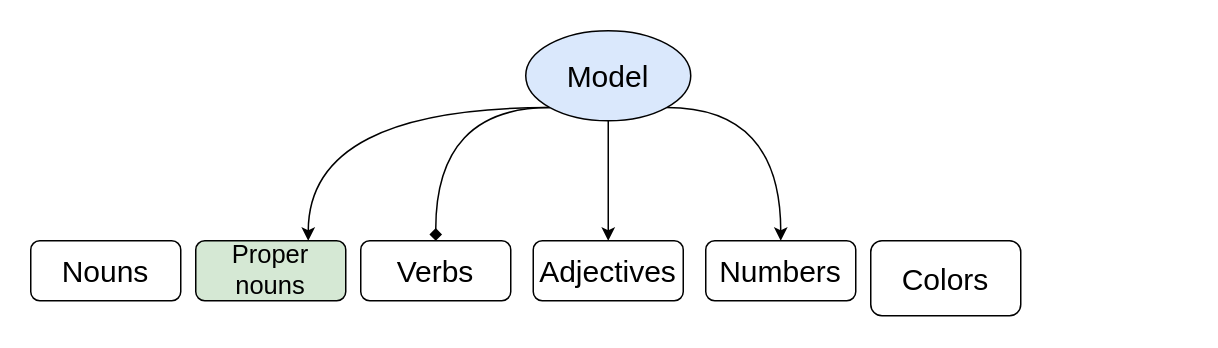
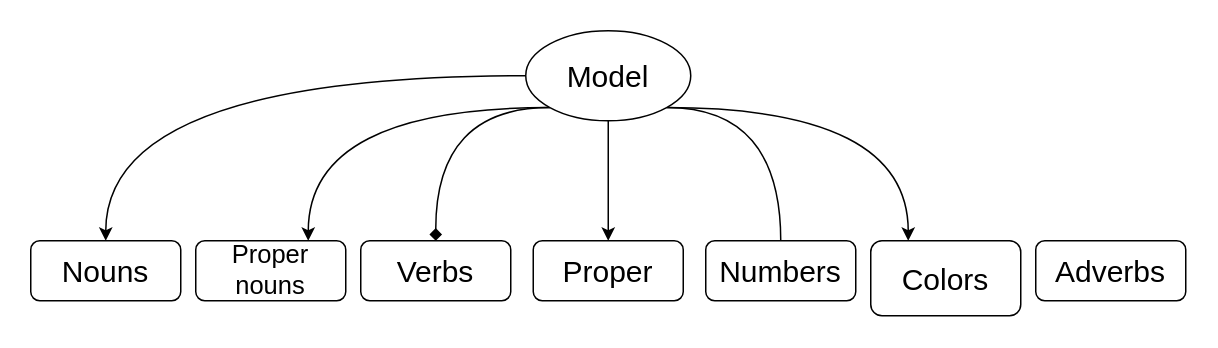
(608, 76) -> (608, 76)
none -> (285, 95)
none -> (829, 131)
(764, 156) -> (765, 161)
(271, 271) -> (271, 271)
(608, 271) -> (608, 271)
none -> (1111, 271)
